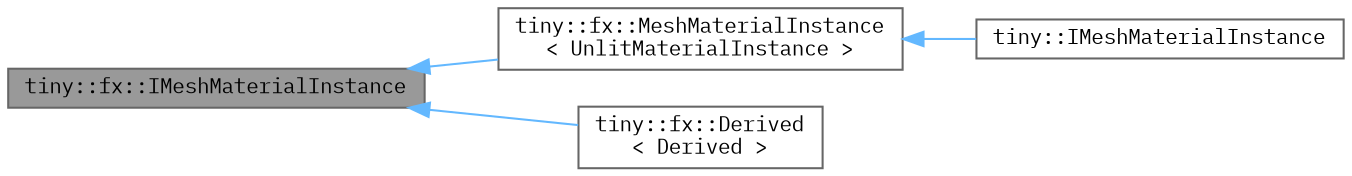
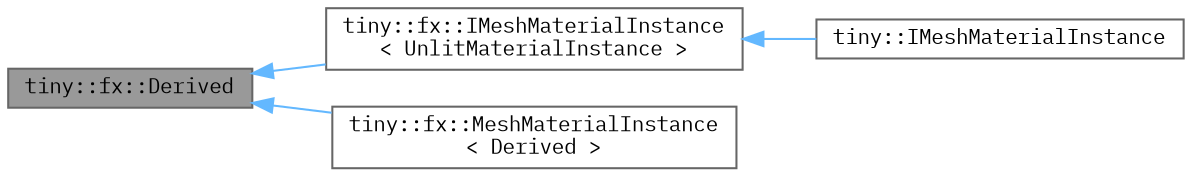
(701, 39) -> (534, 39)
(216, 88) -> (130, 88)
(701, 137) -> (534, 137)
